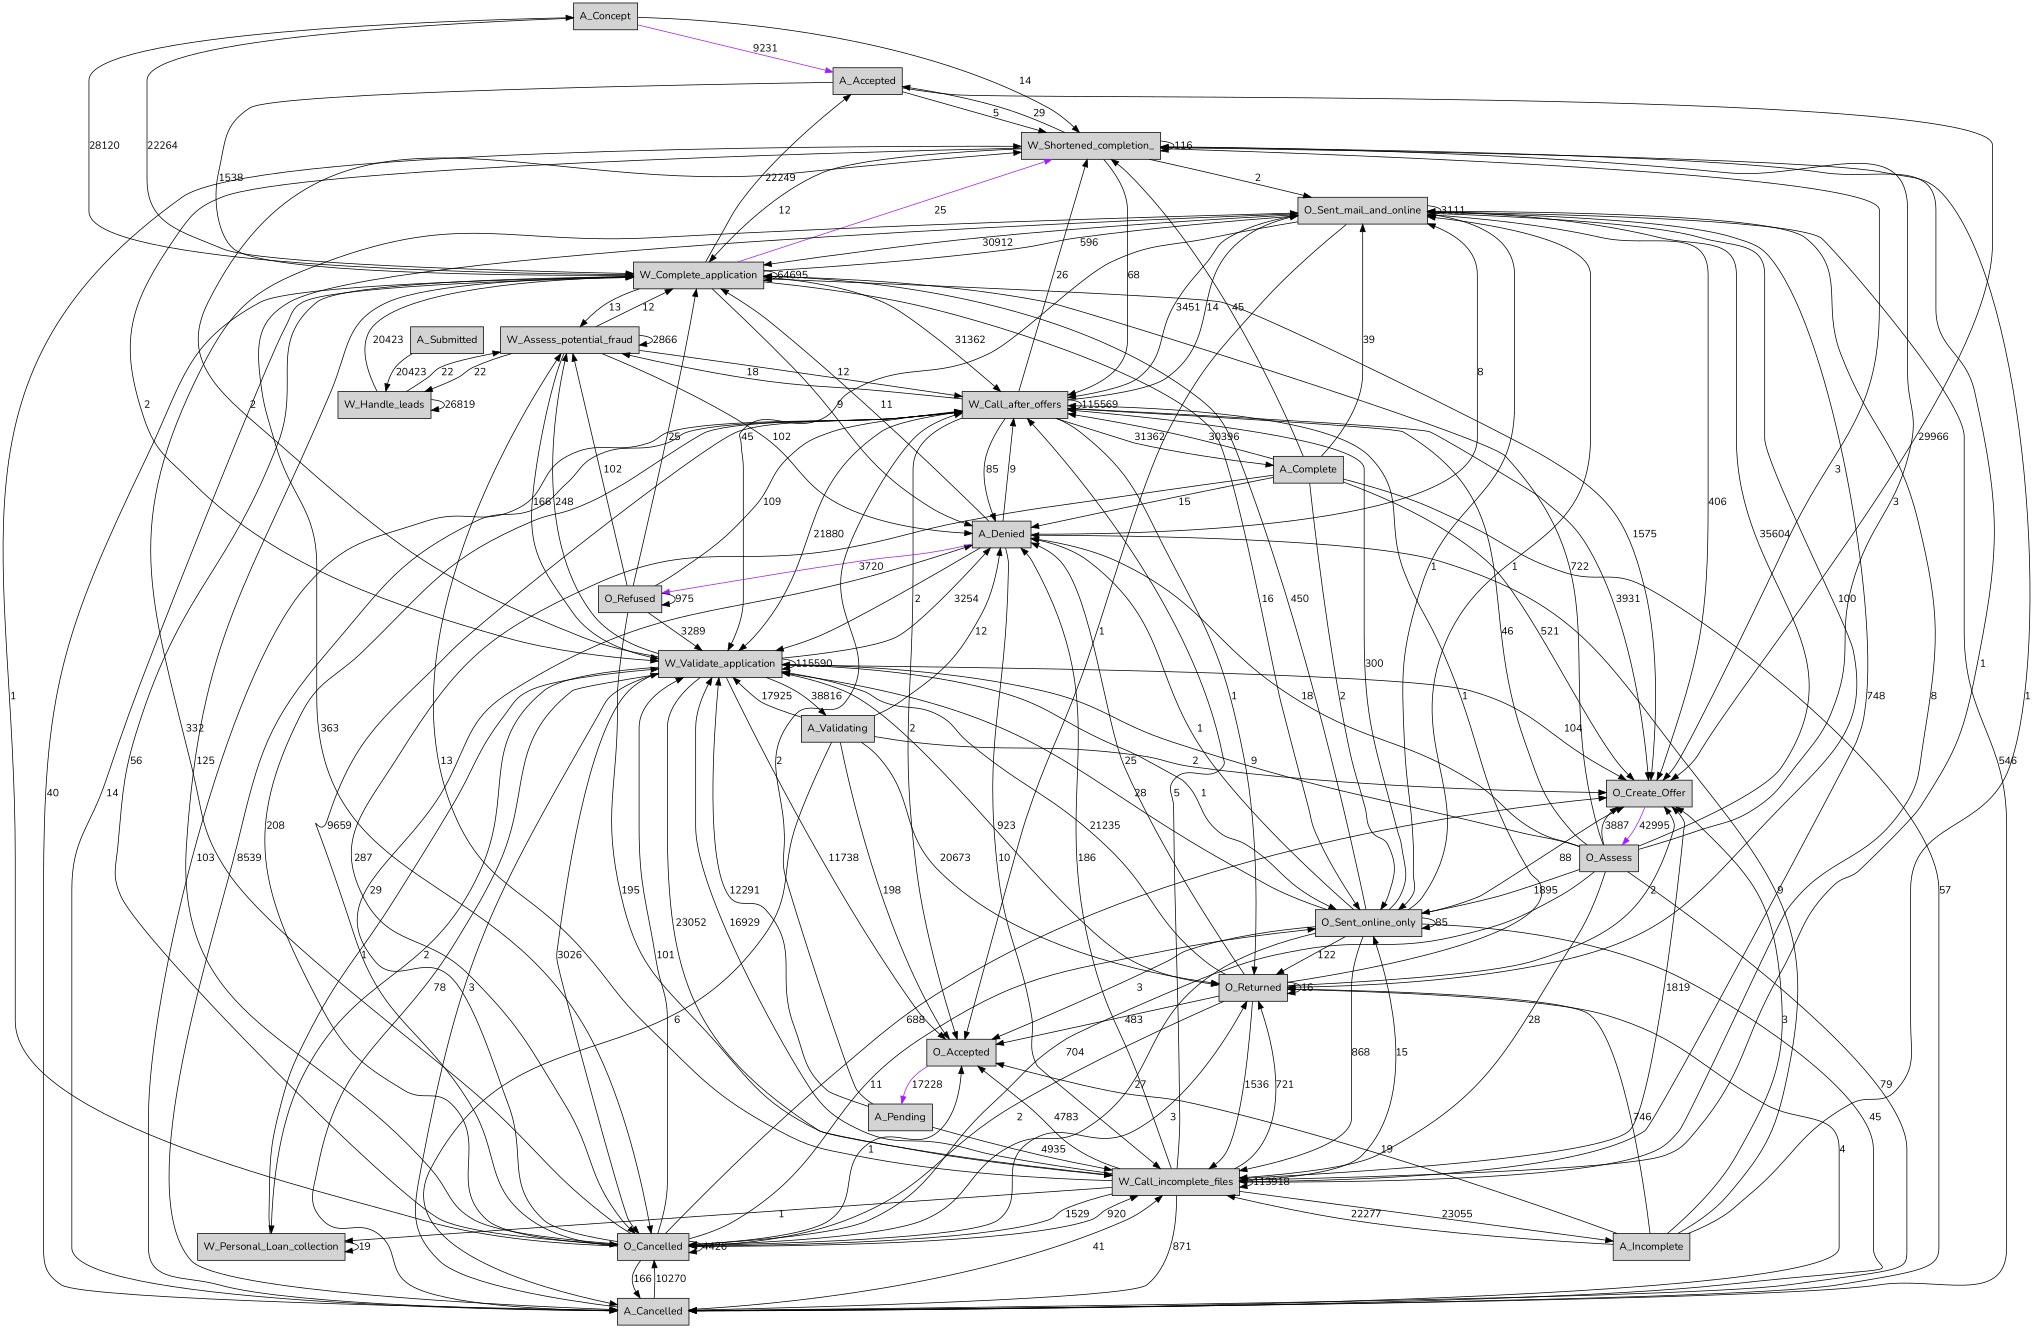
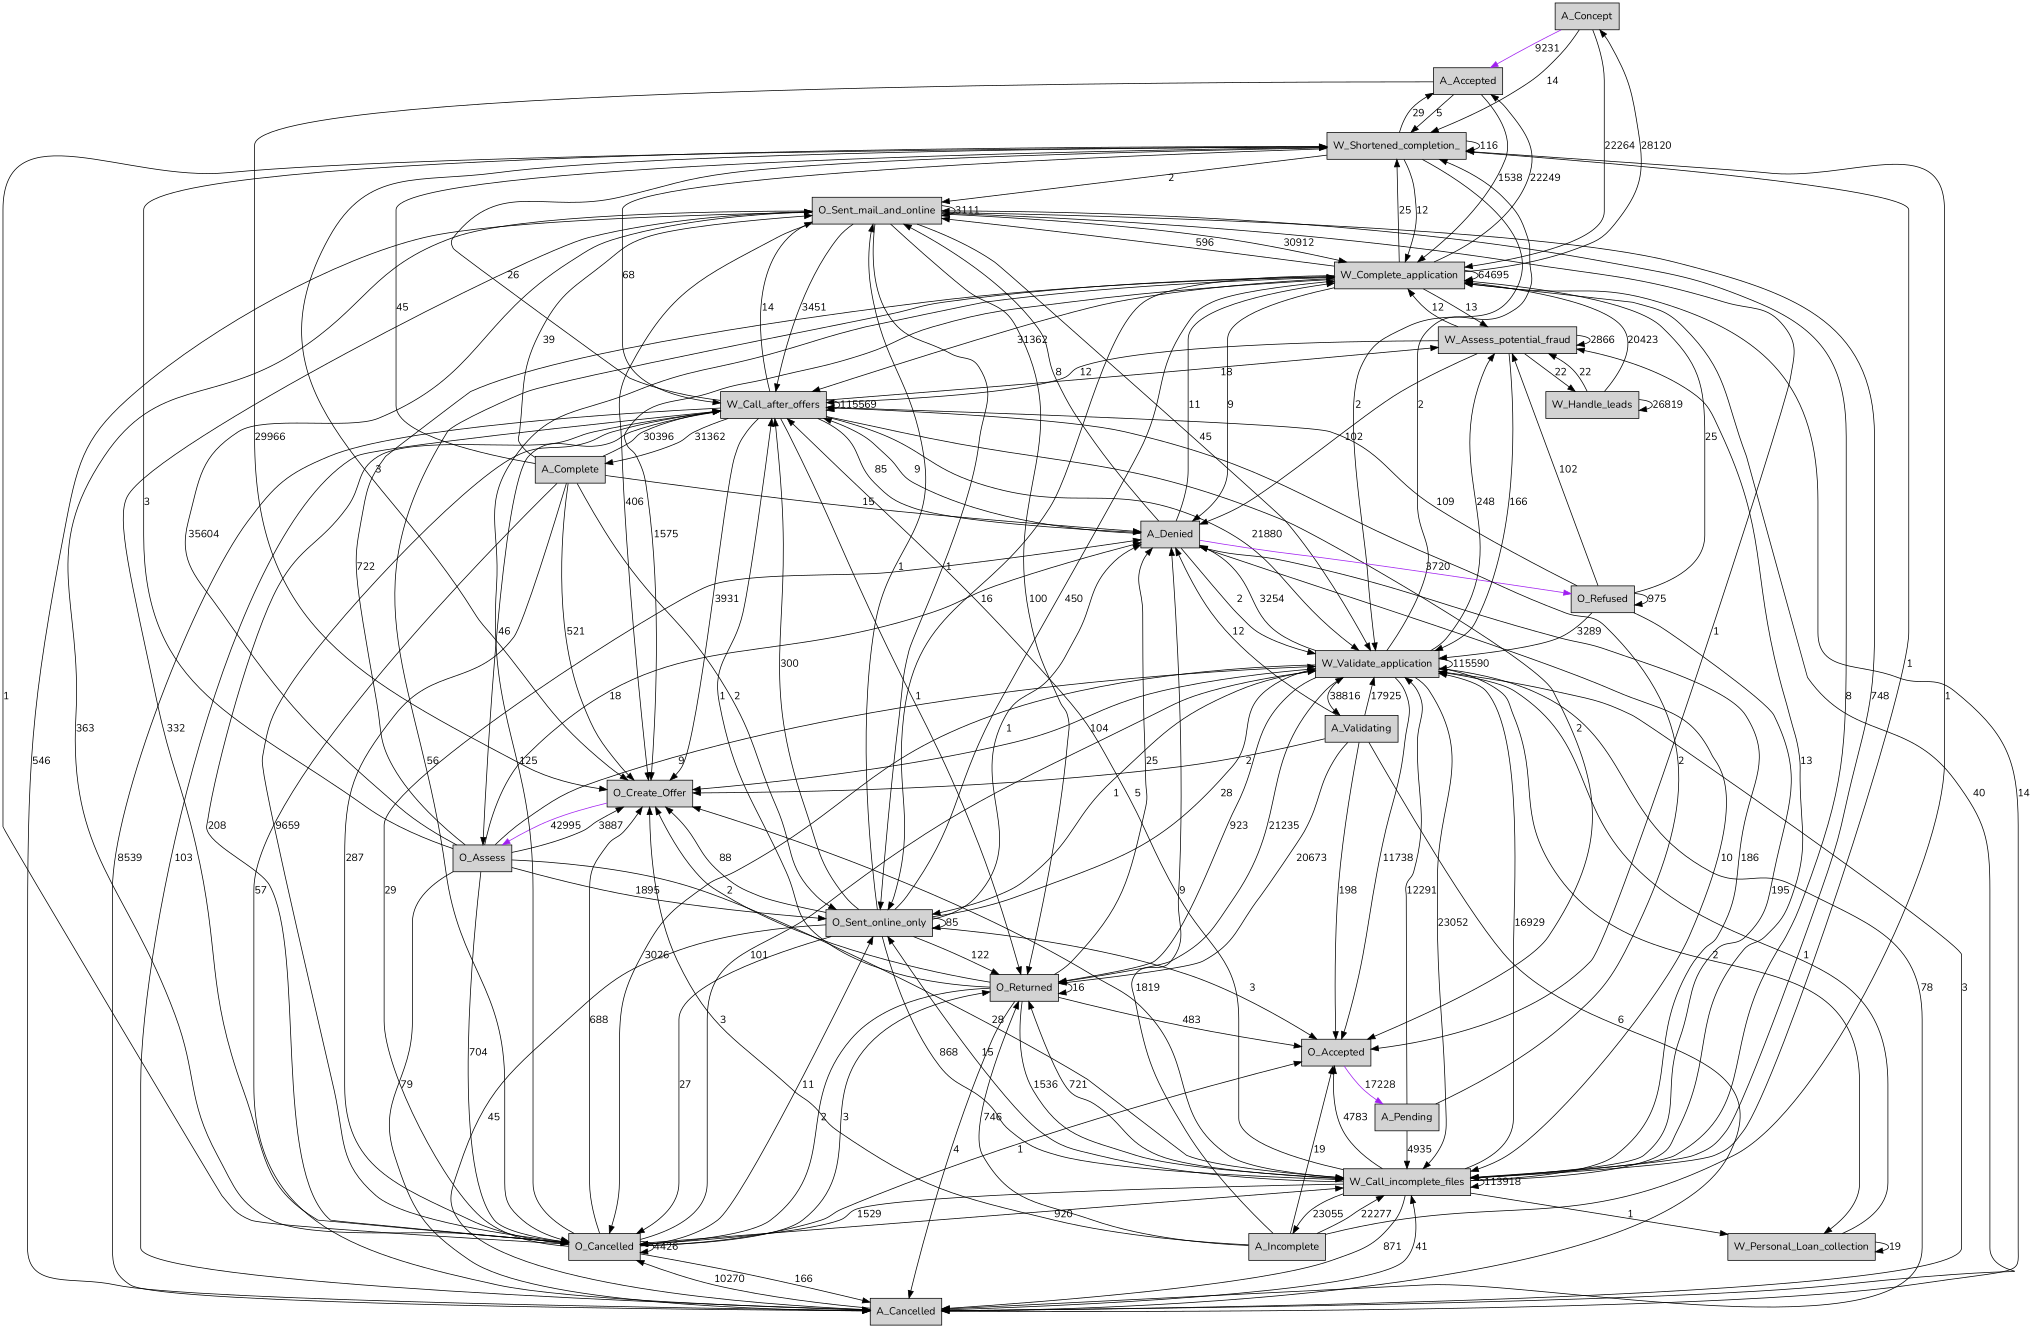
(891, 212) -> (1398, 215)
(447, 340) -> none
(1456, 477) -> (507, 545)
